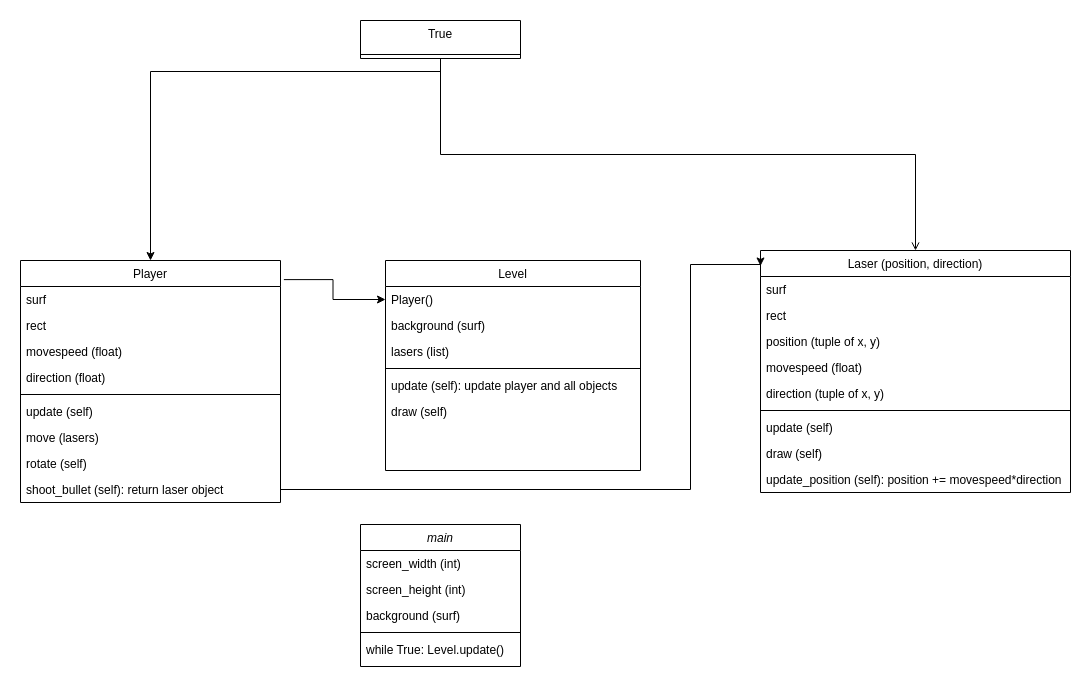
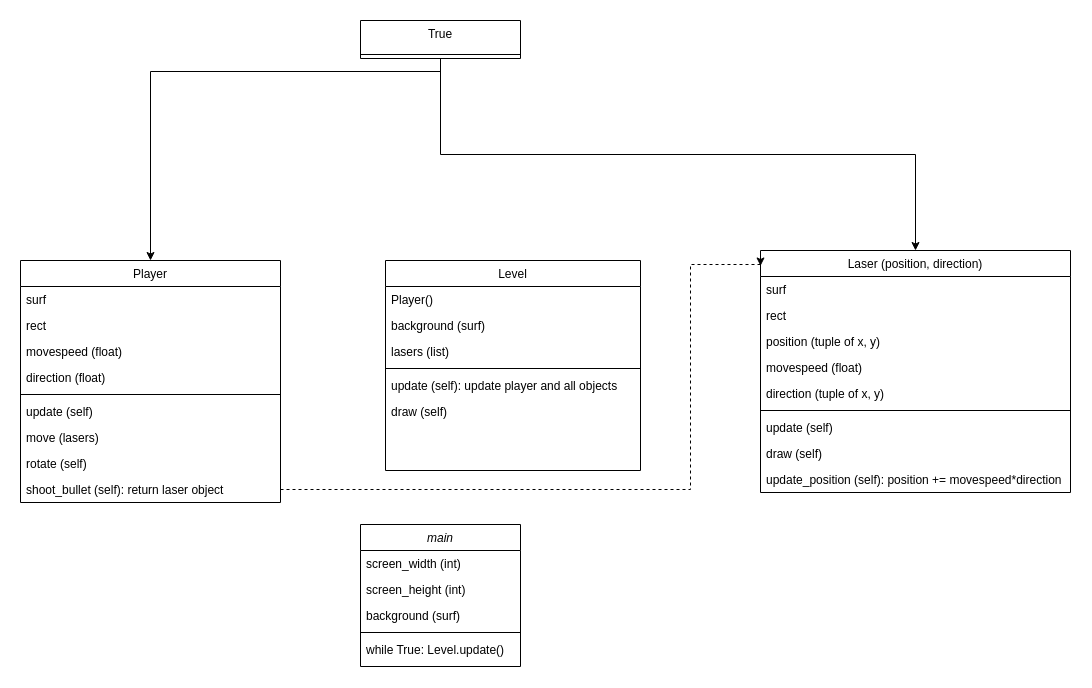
(916, 243) -> (916, 242)
(333, 288) -> none
(633, 490) -> (633, 490)
